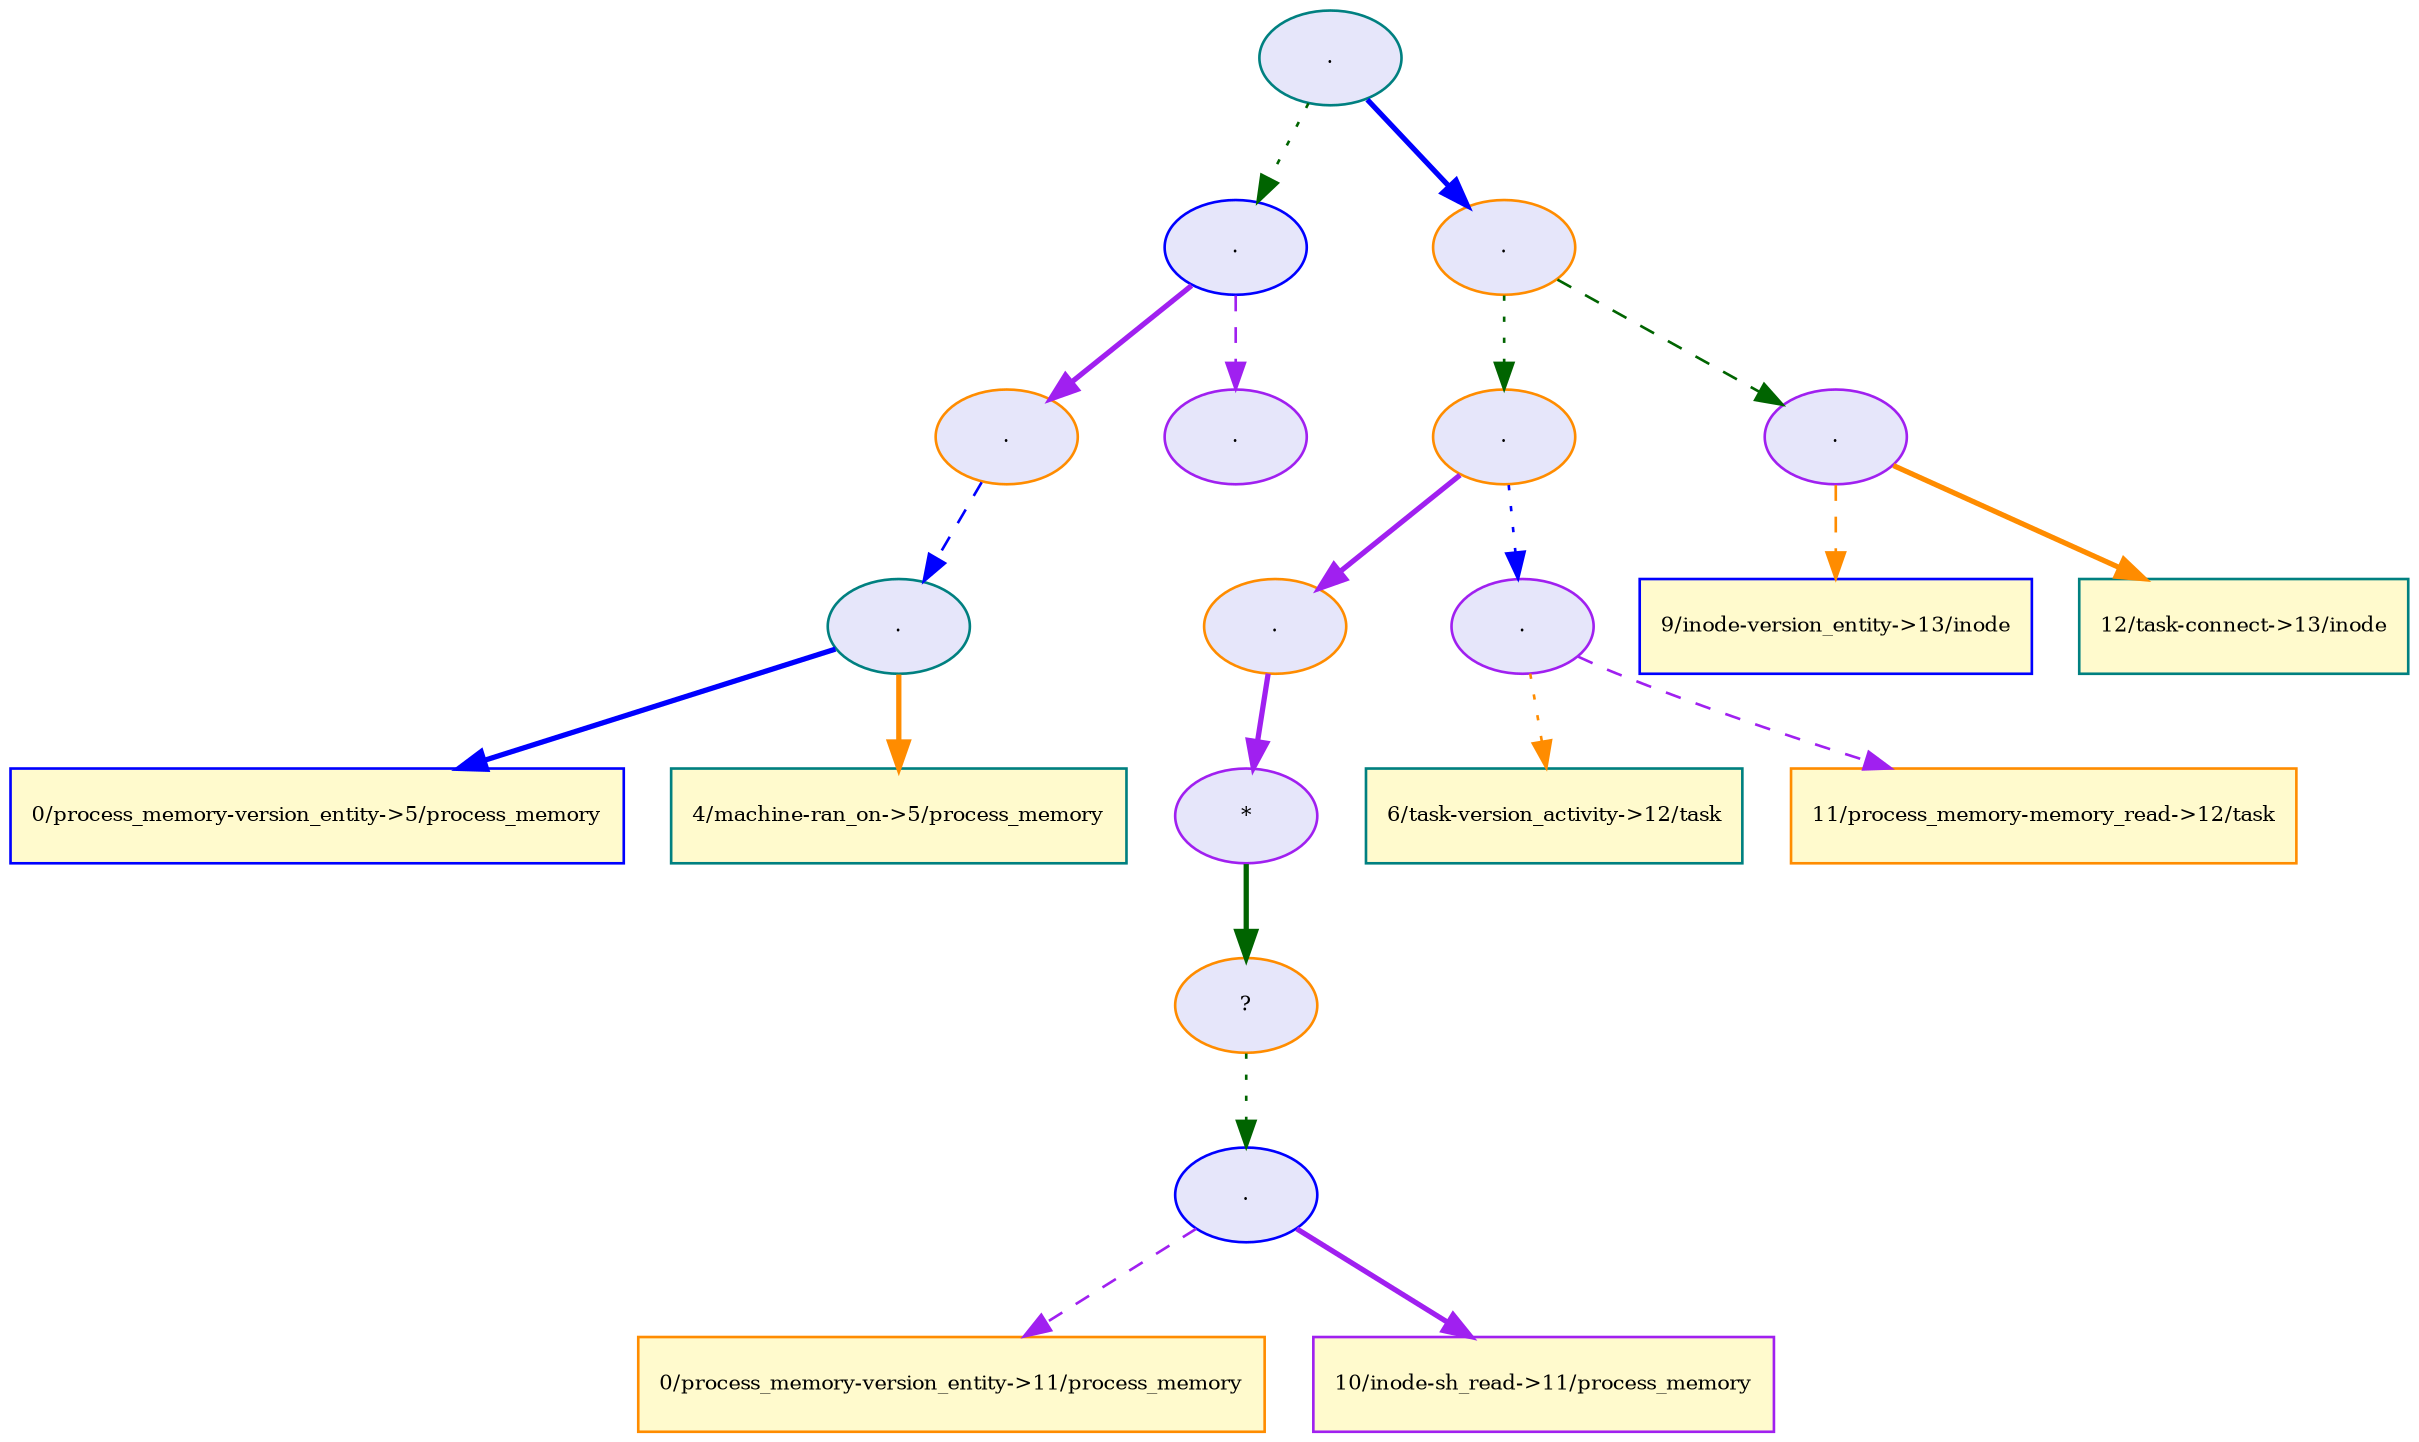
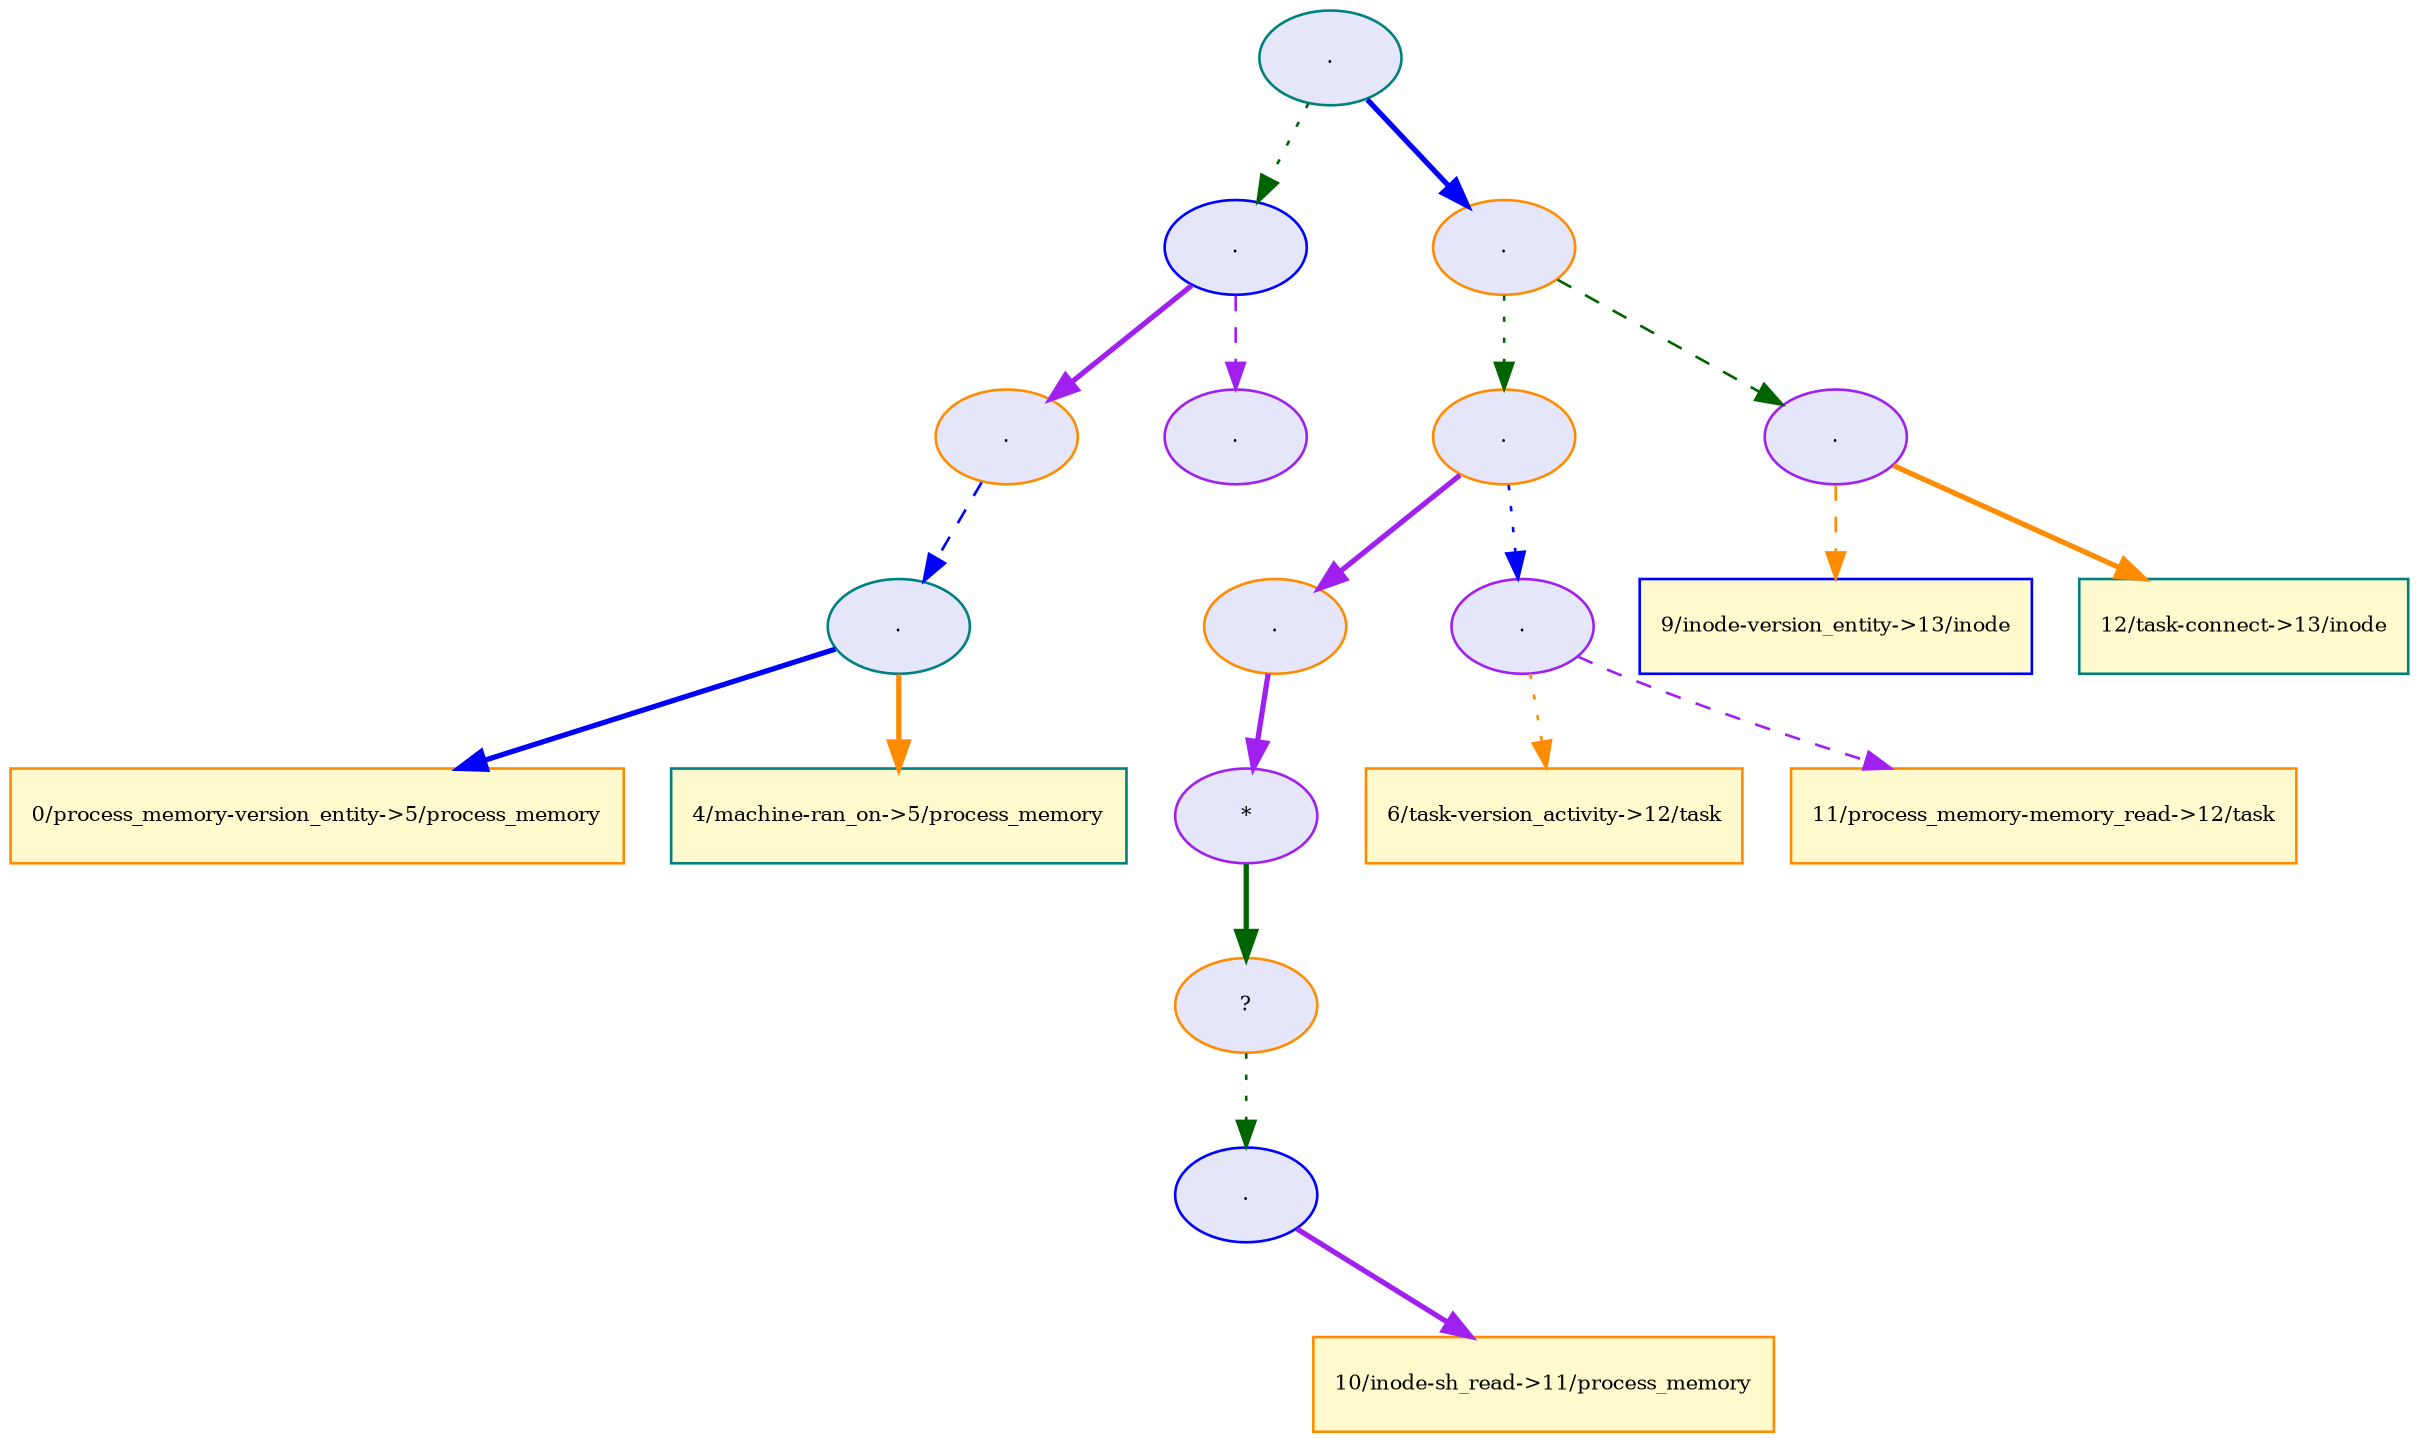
(317, 816) -> (317, 816)
(1554, 816) -> (1554, 816)
(951, 1384) -> none
(1544, 1384) -> (1544, 1384)
